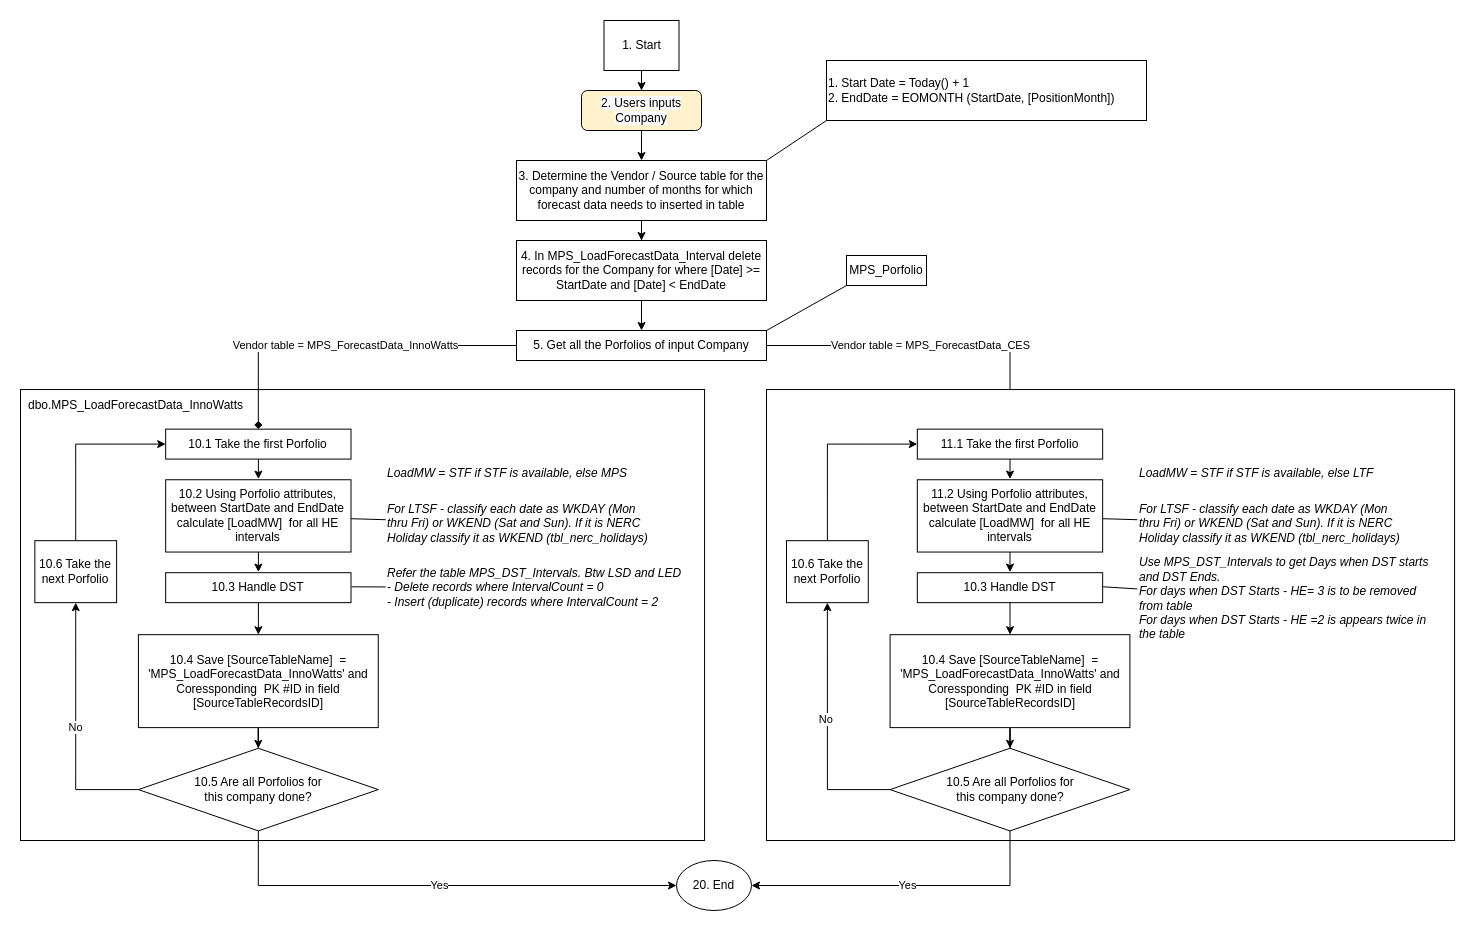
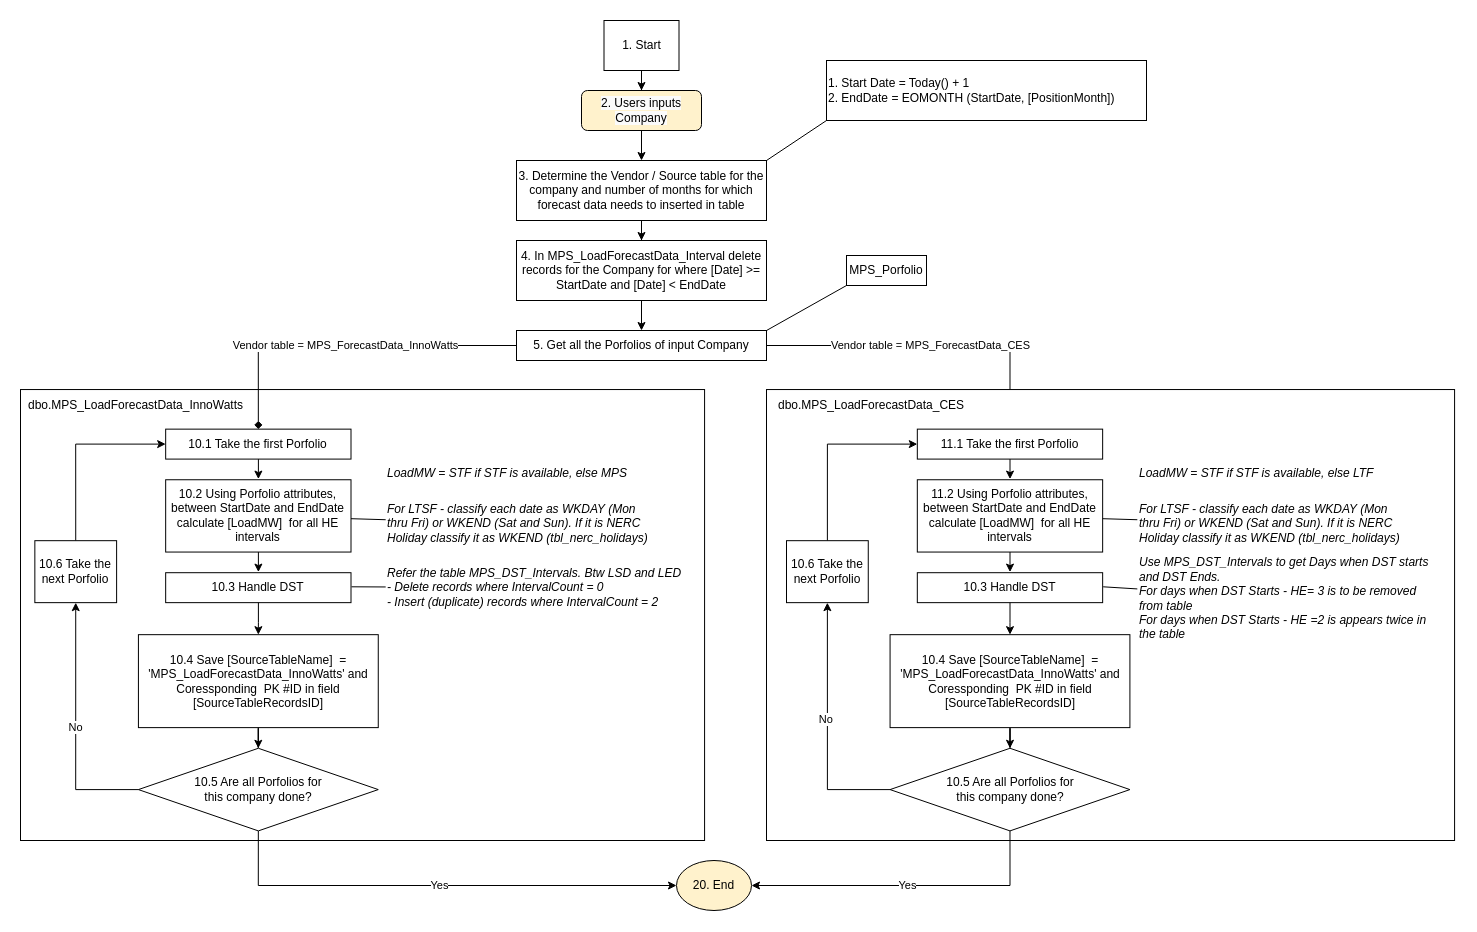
none -> (907, 405)
(714, 886) -> (714, 886)
